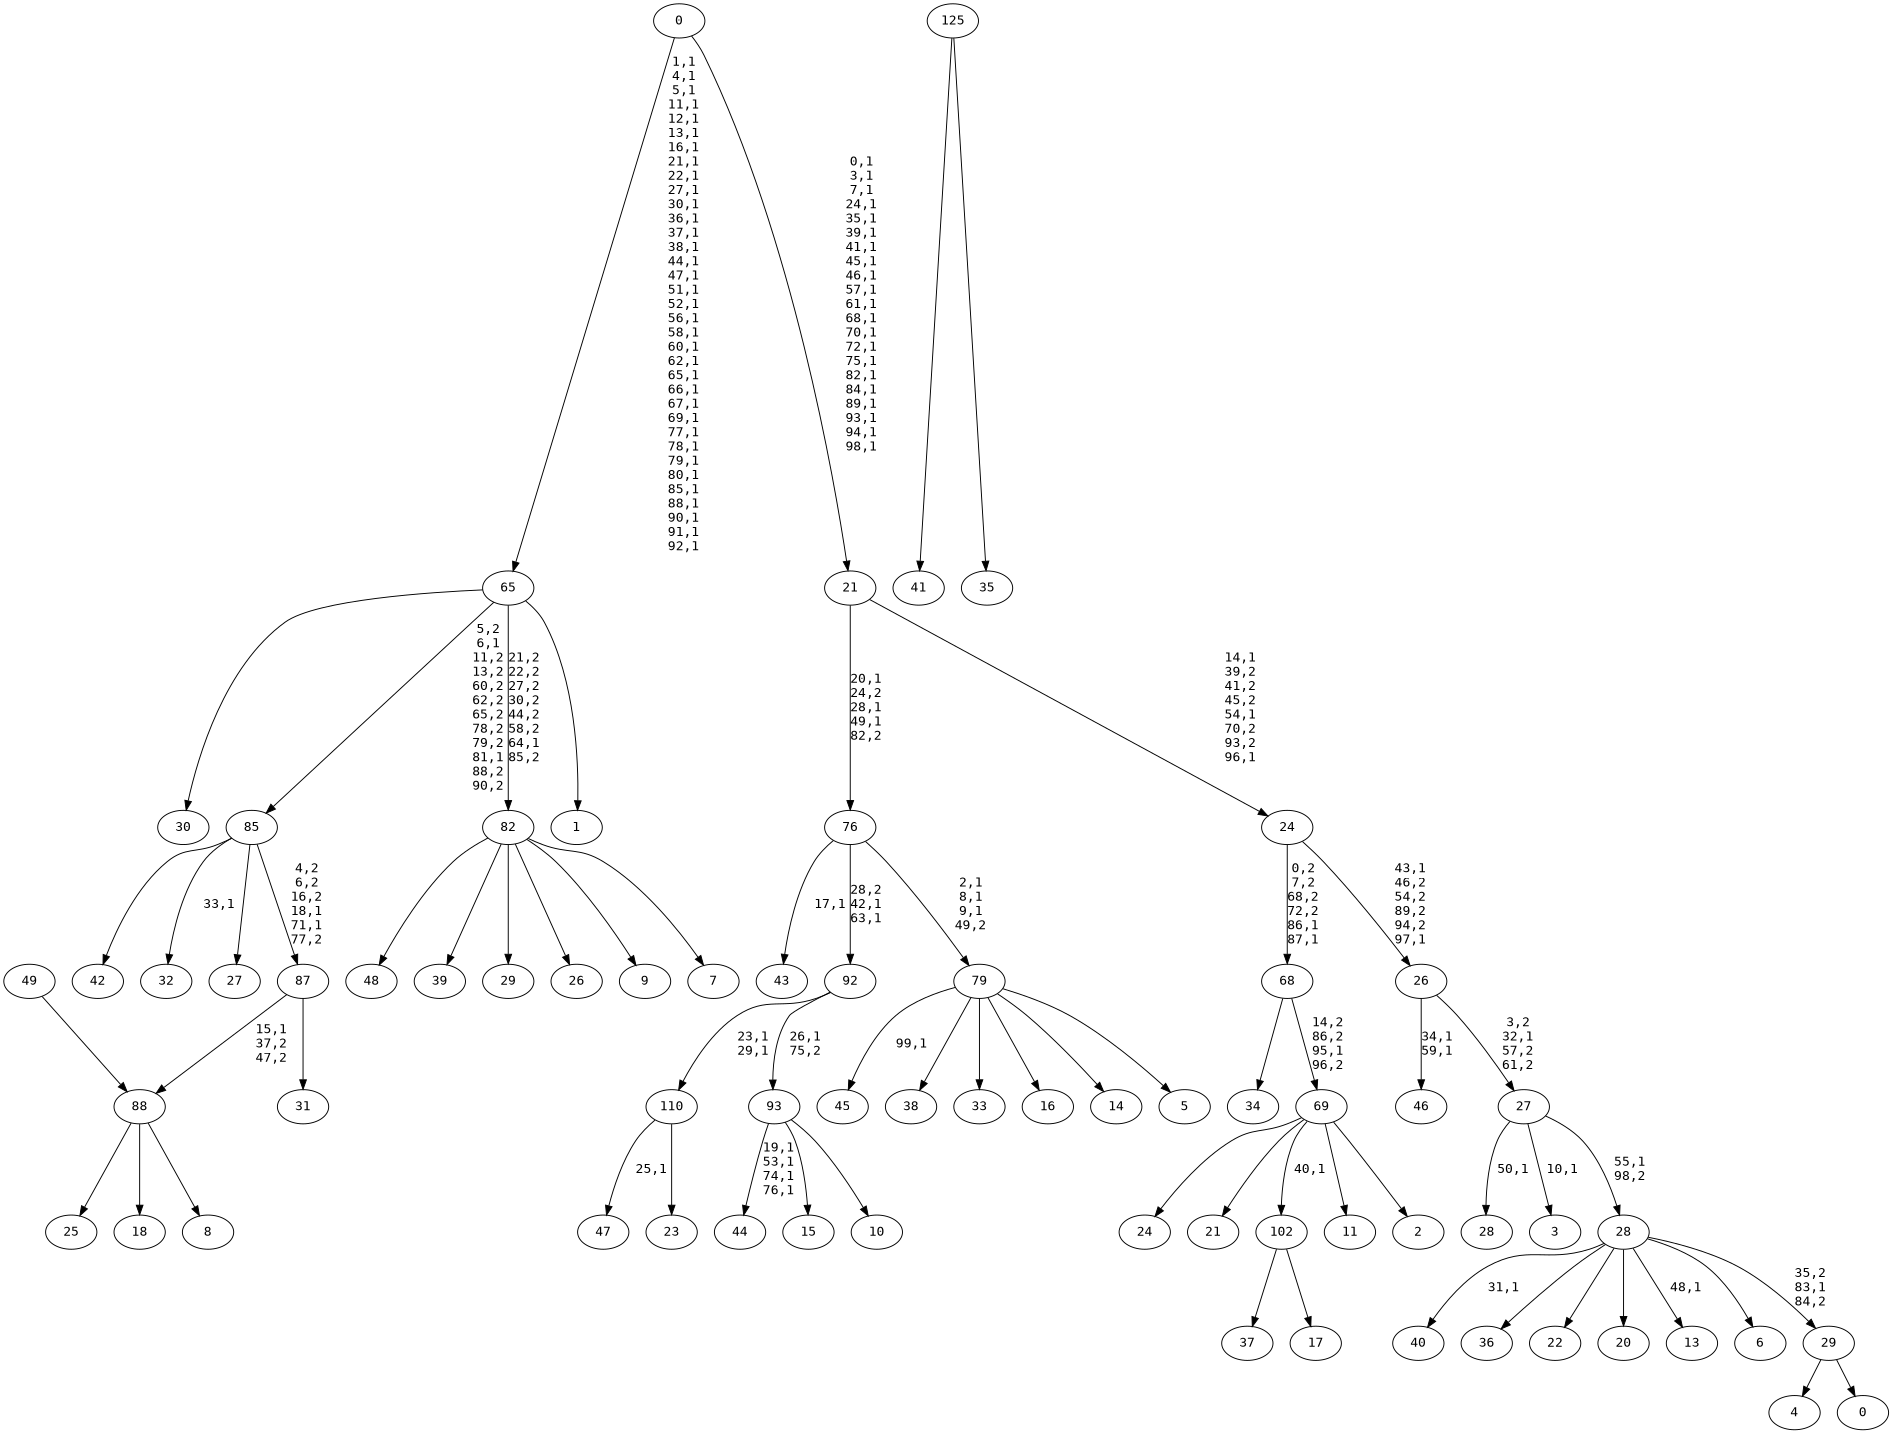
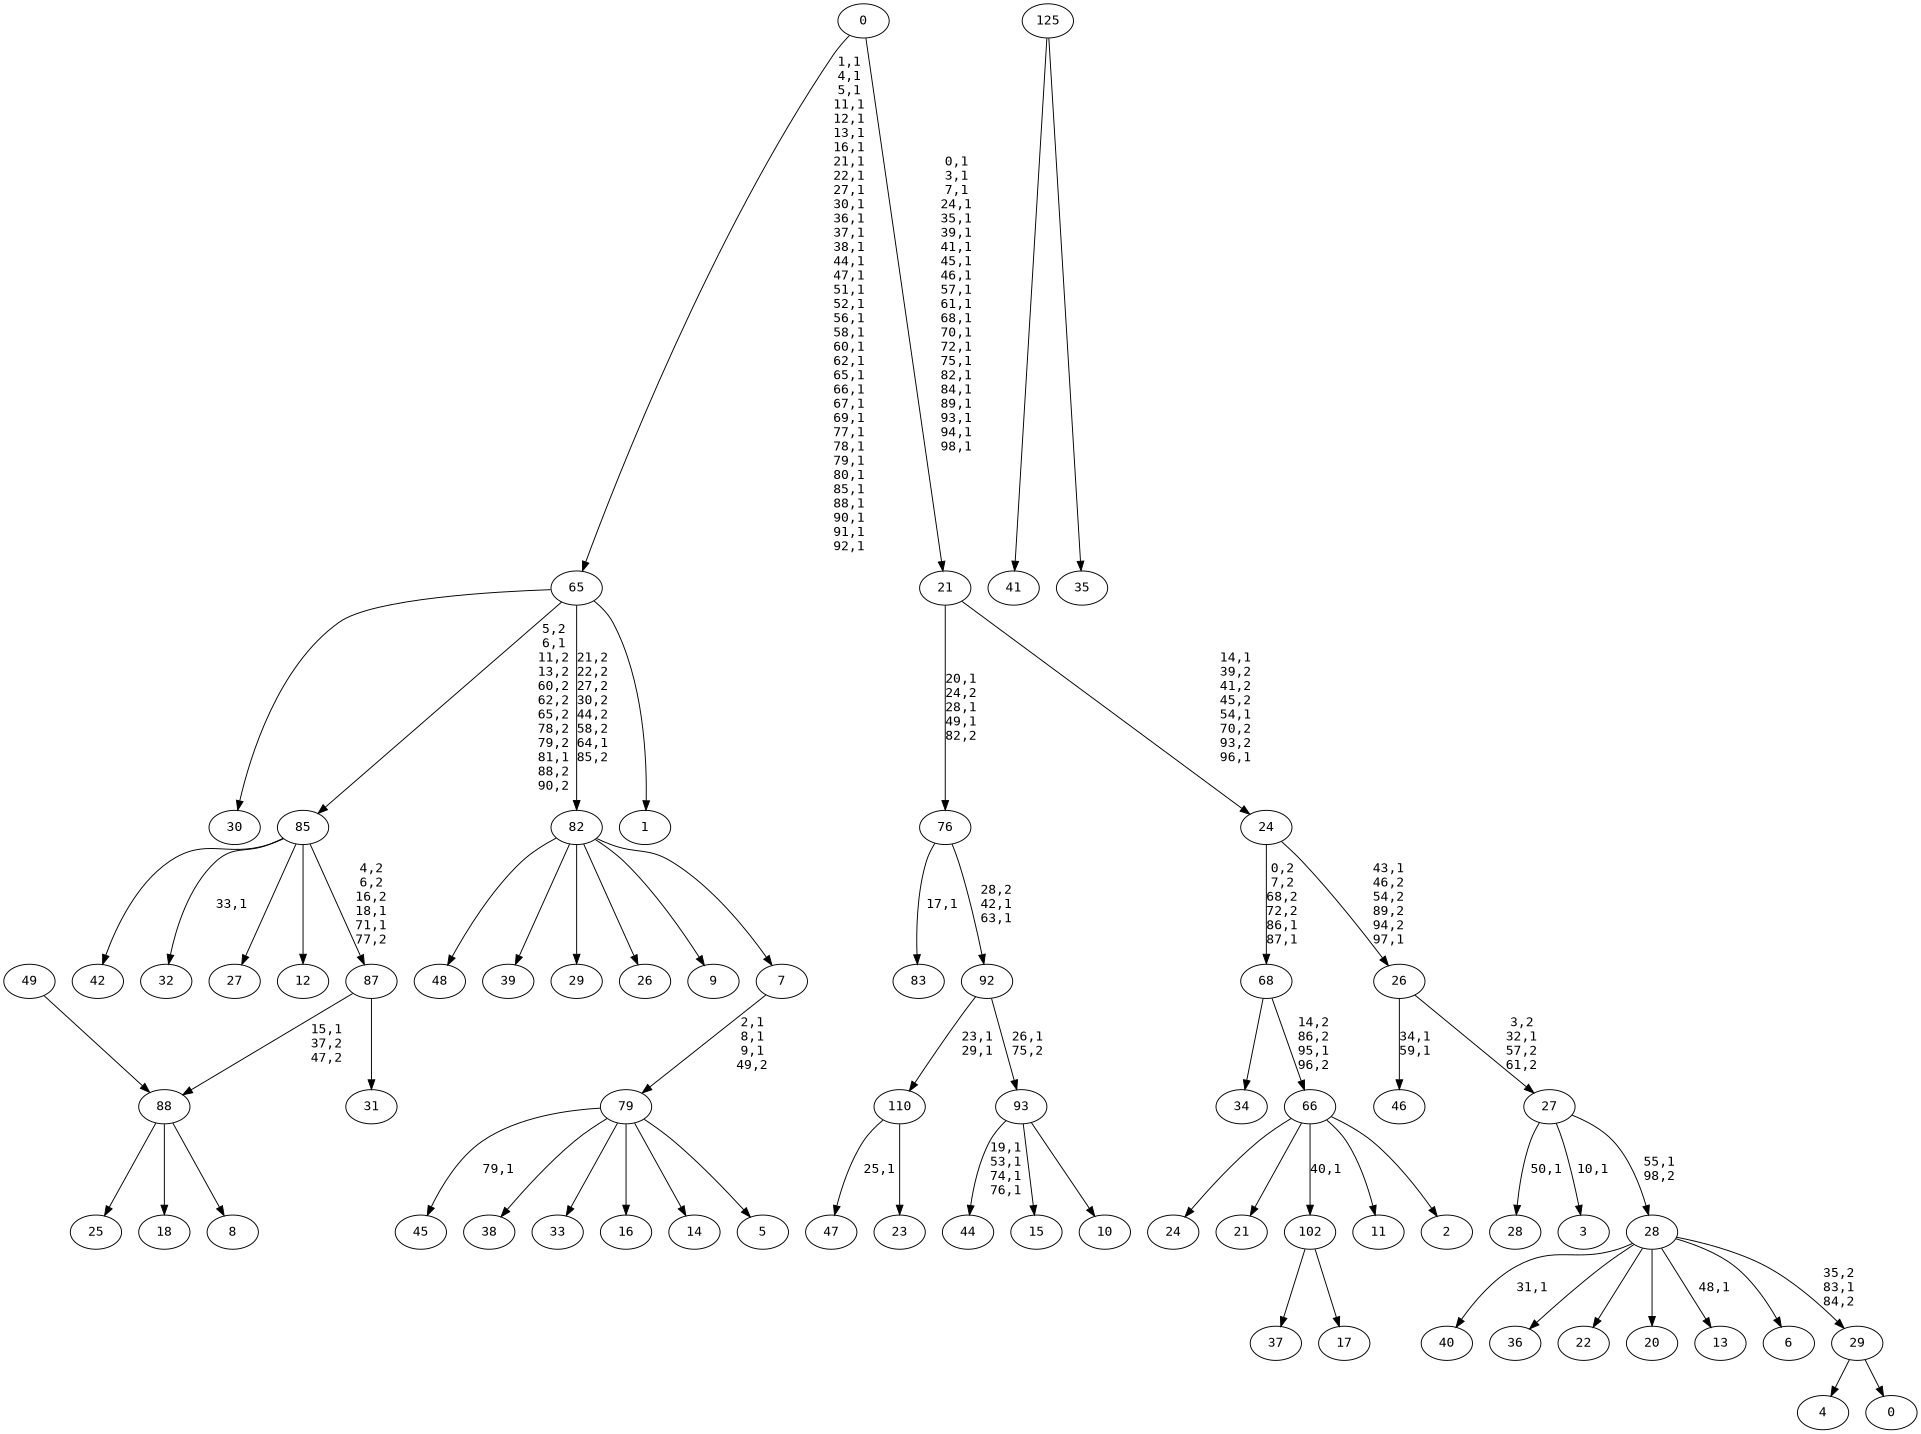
(917, 897) -> (708, 1041)
none -> (303, 981)
(782, 981) -> (919, 981)
(912, 1044) -> (499, 1169)
(1321, 1107) -> (1310, 1107)
